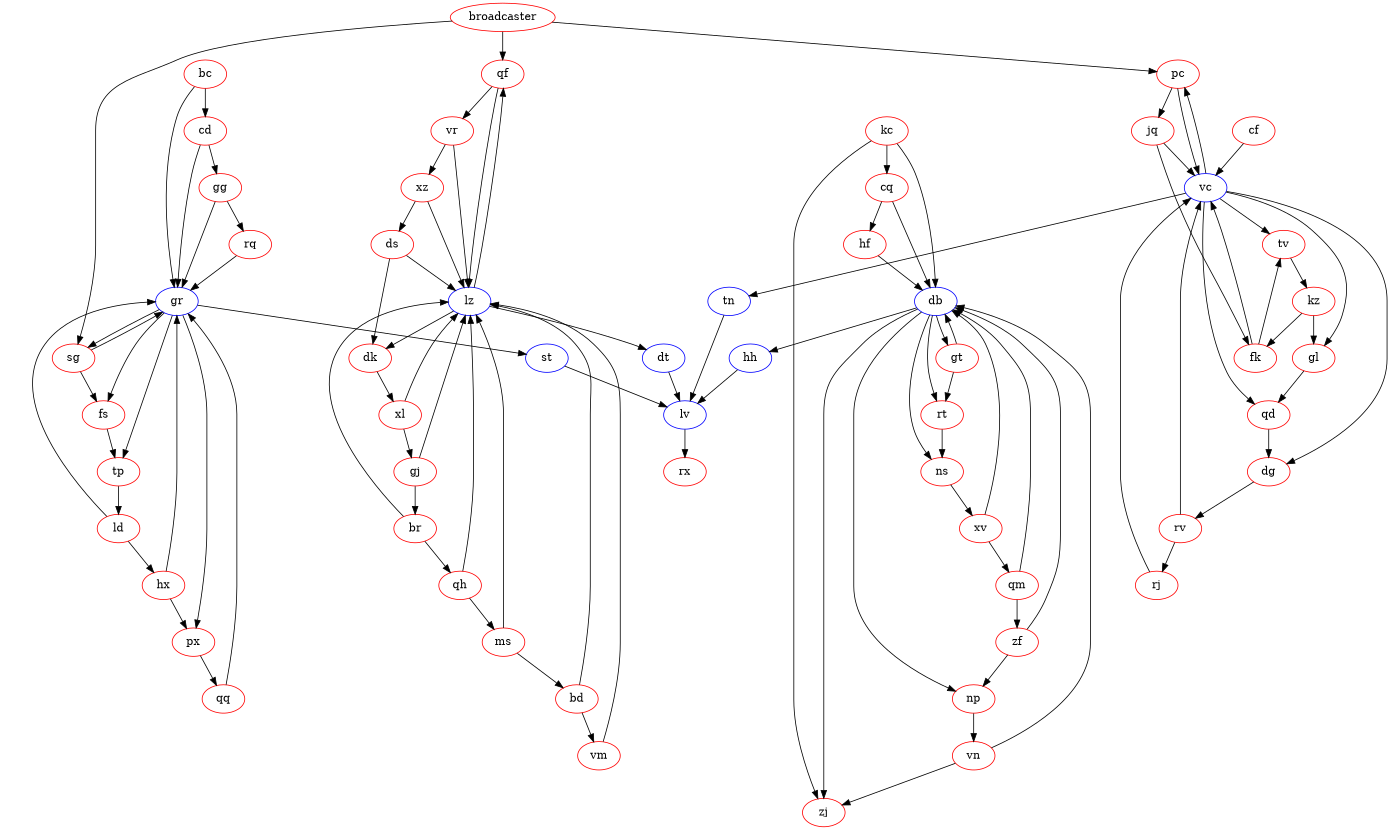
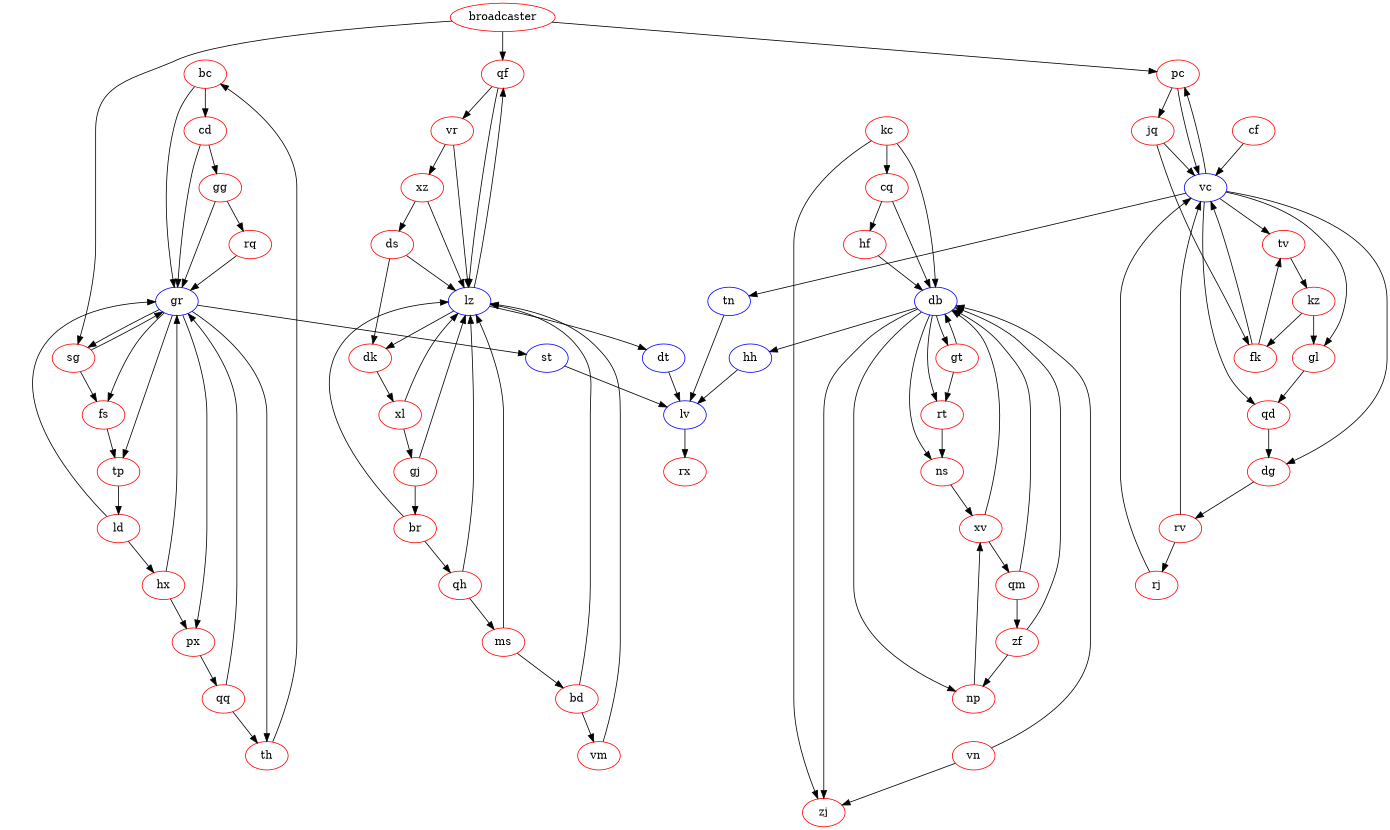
(974, 723) -> (977, 618)
none -> (267, 756)
